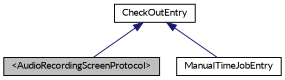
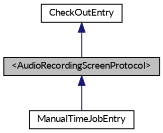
(196, 43) -> (82, 98)
